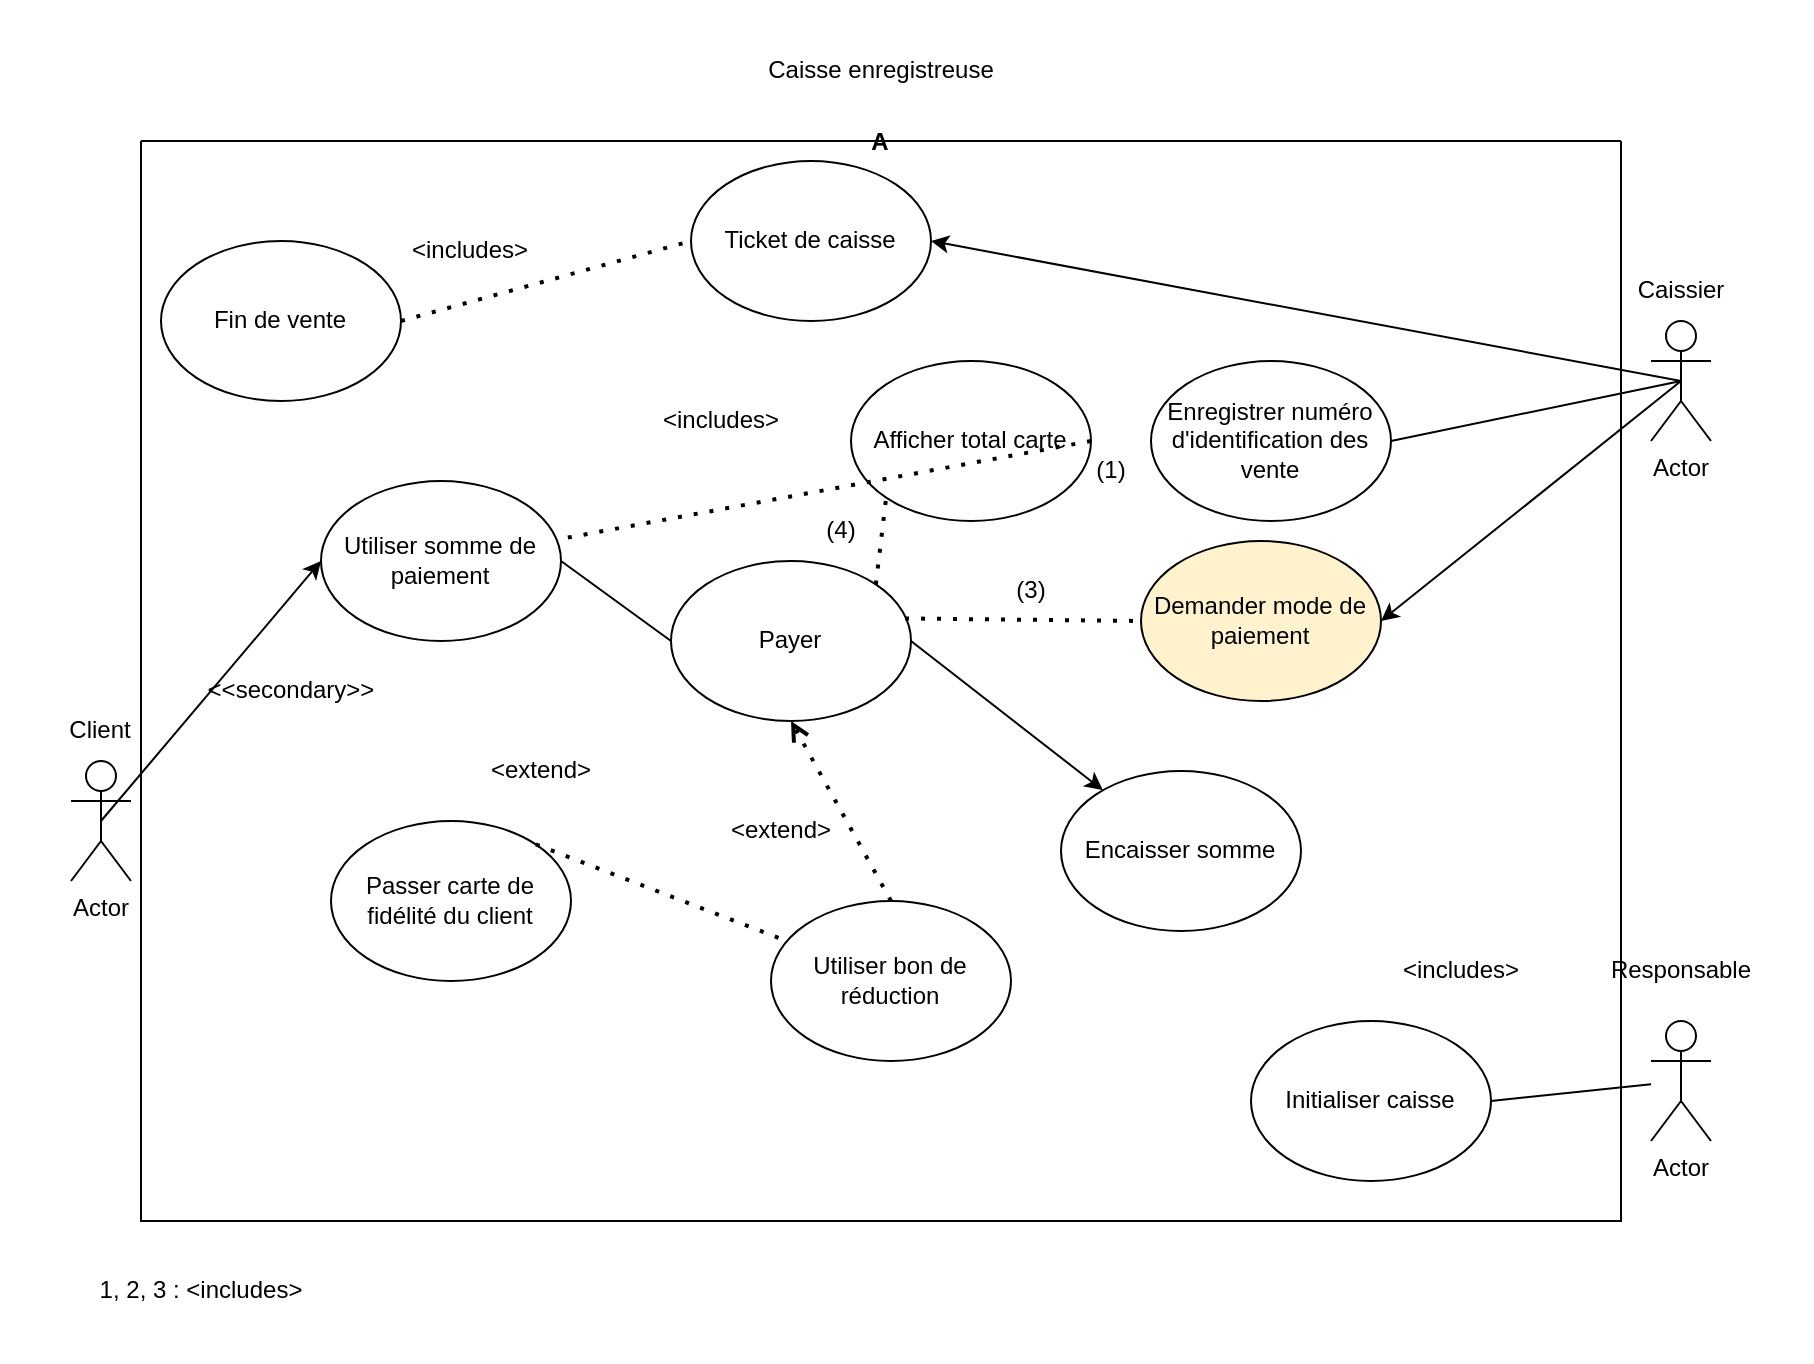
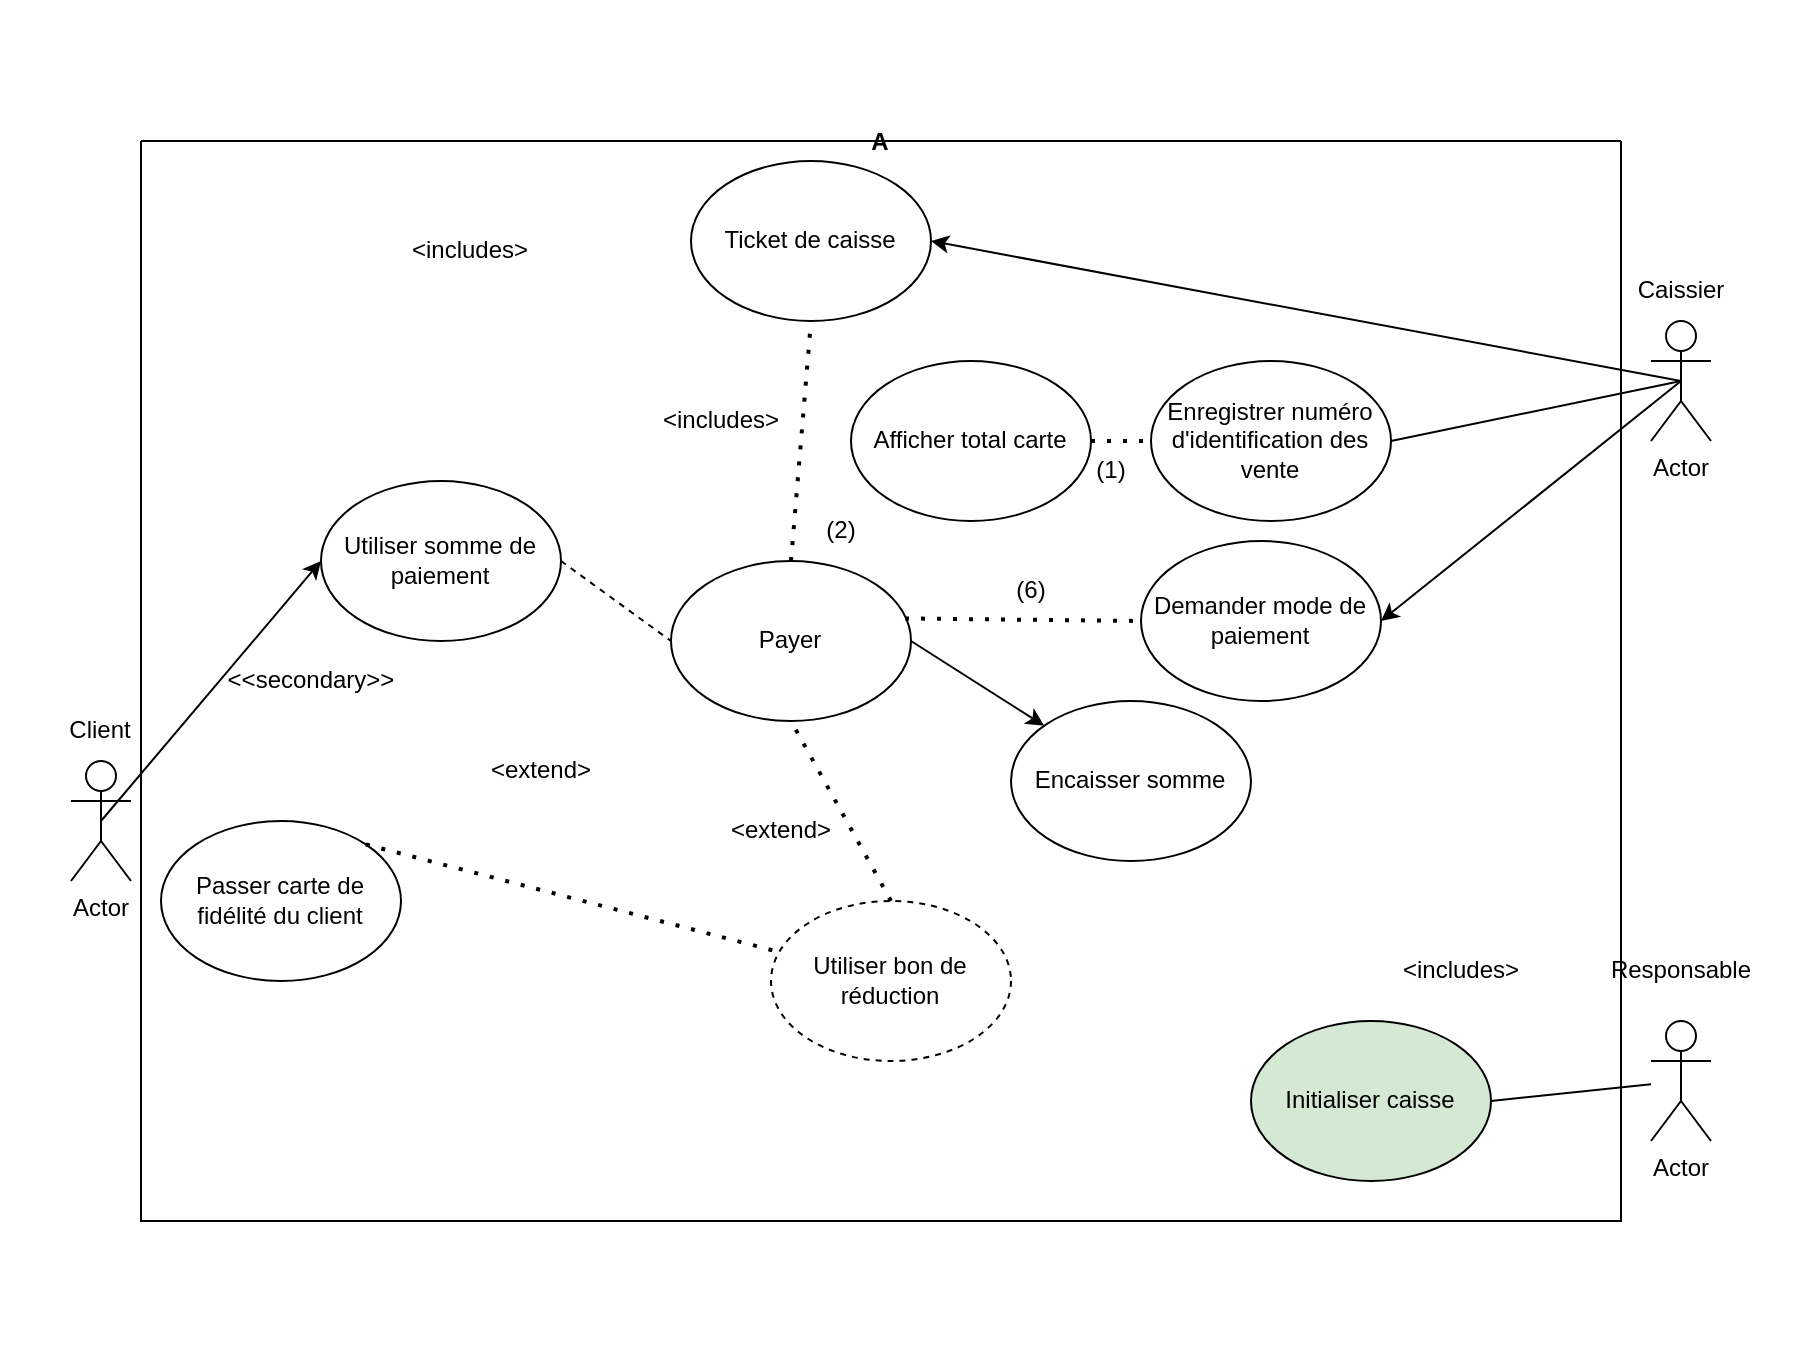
(881, 71) -> none
(417, 316) -> none
(281, 321) -> none
none -> (803, 415)
(799, 495) -> (1108, 441)
(842, 531) -> (842, 531)
(878, 566) -> none
(1032, 591) -> (1032, 591)
(617, 602) -> (617, 602)
(1261, 621) -> (1261, 621)
(291, 691) -> (311, 681)
(797, 731) -> (794, 727)
(1181, 851) -> (1131, 781)
(451, 901) -> (281, 901)
(891, 981) -> (891, 981)
(1371, 1101) -> (1371, 1101)
(201, 1291) -> none
